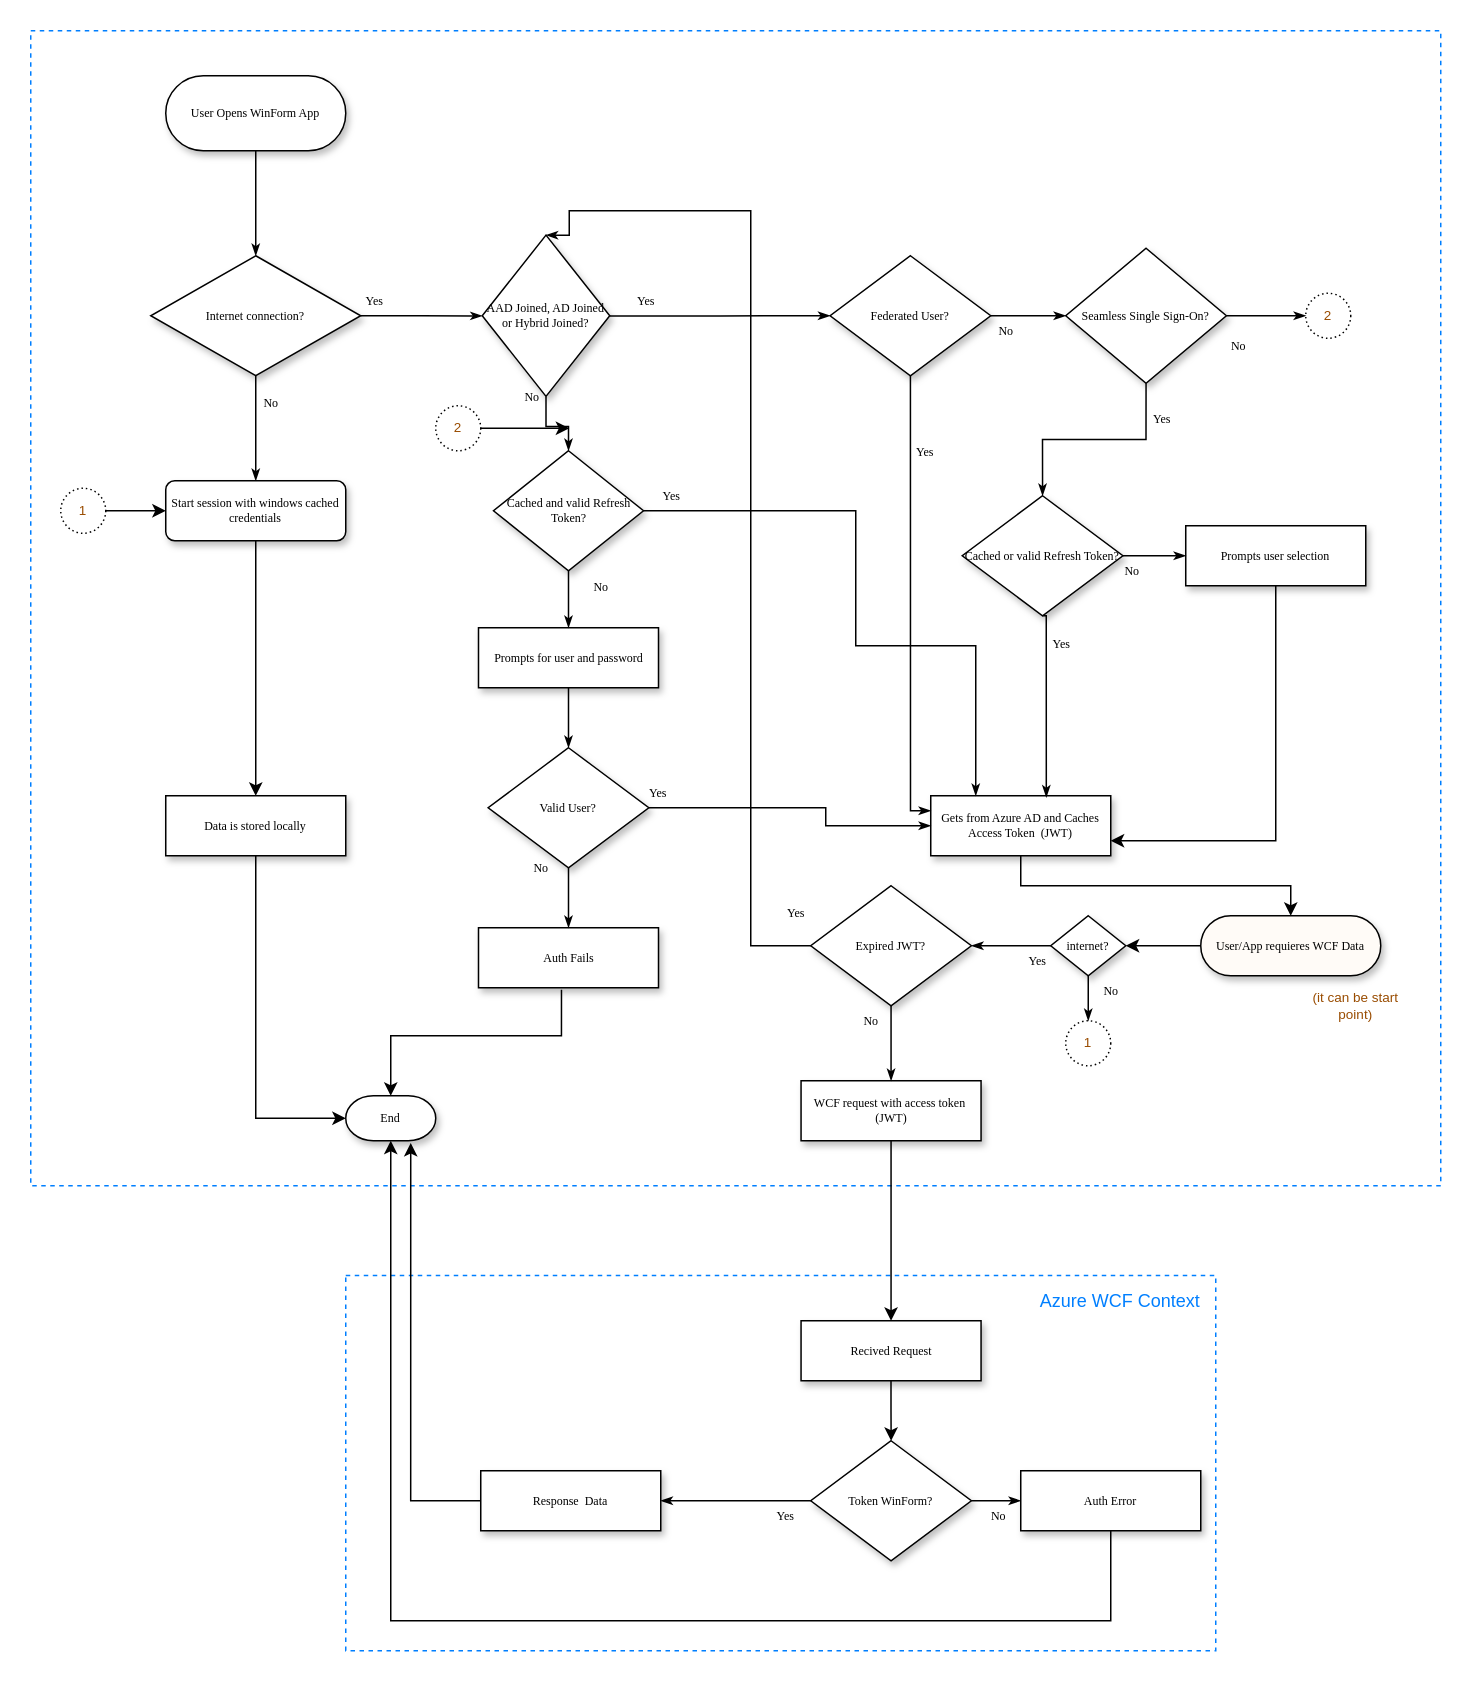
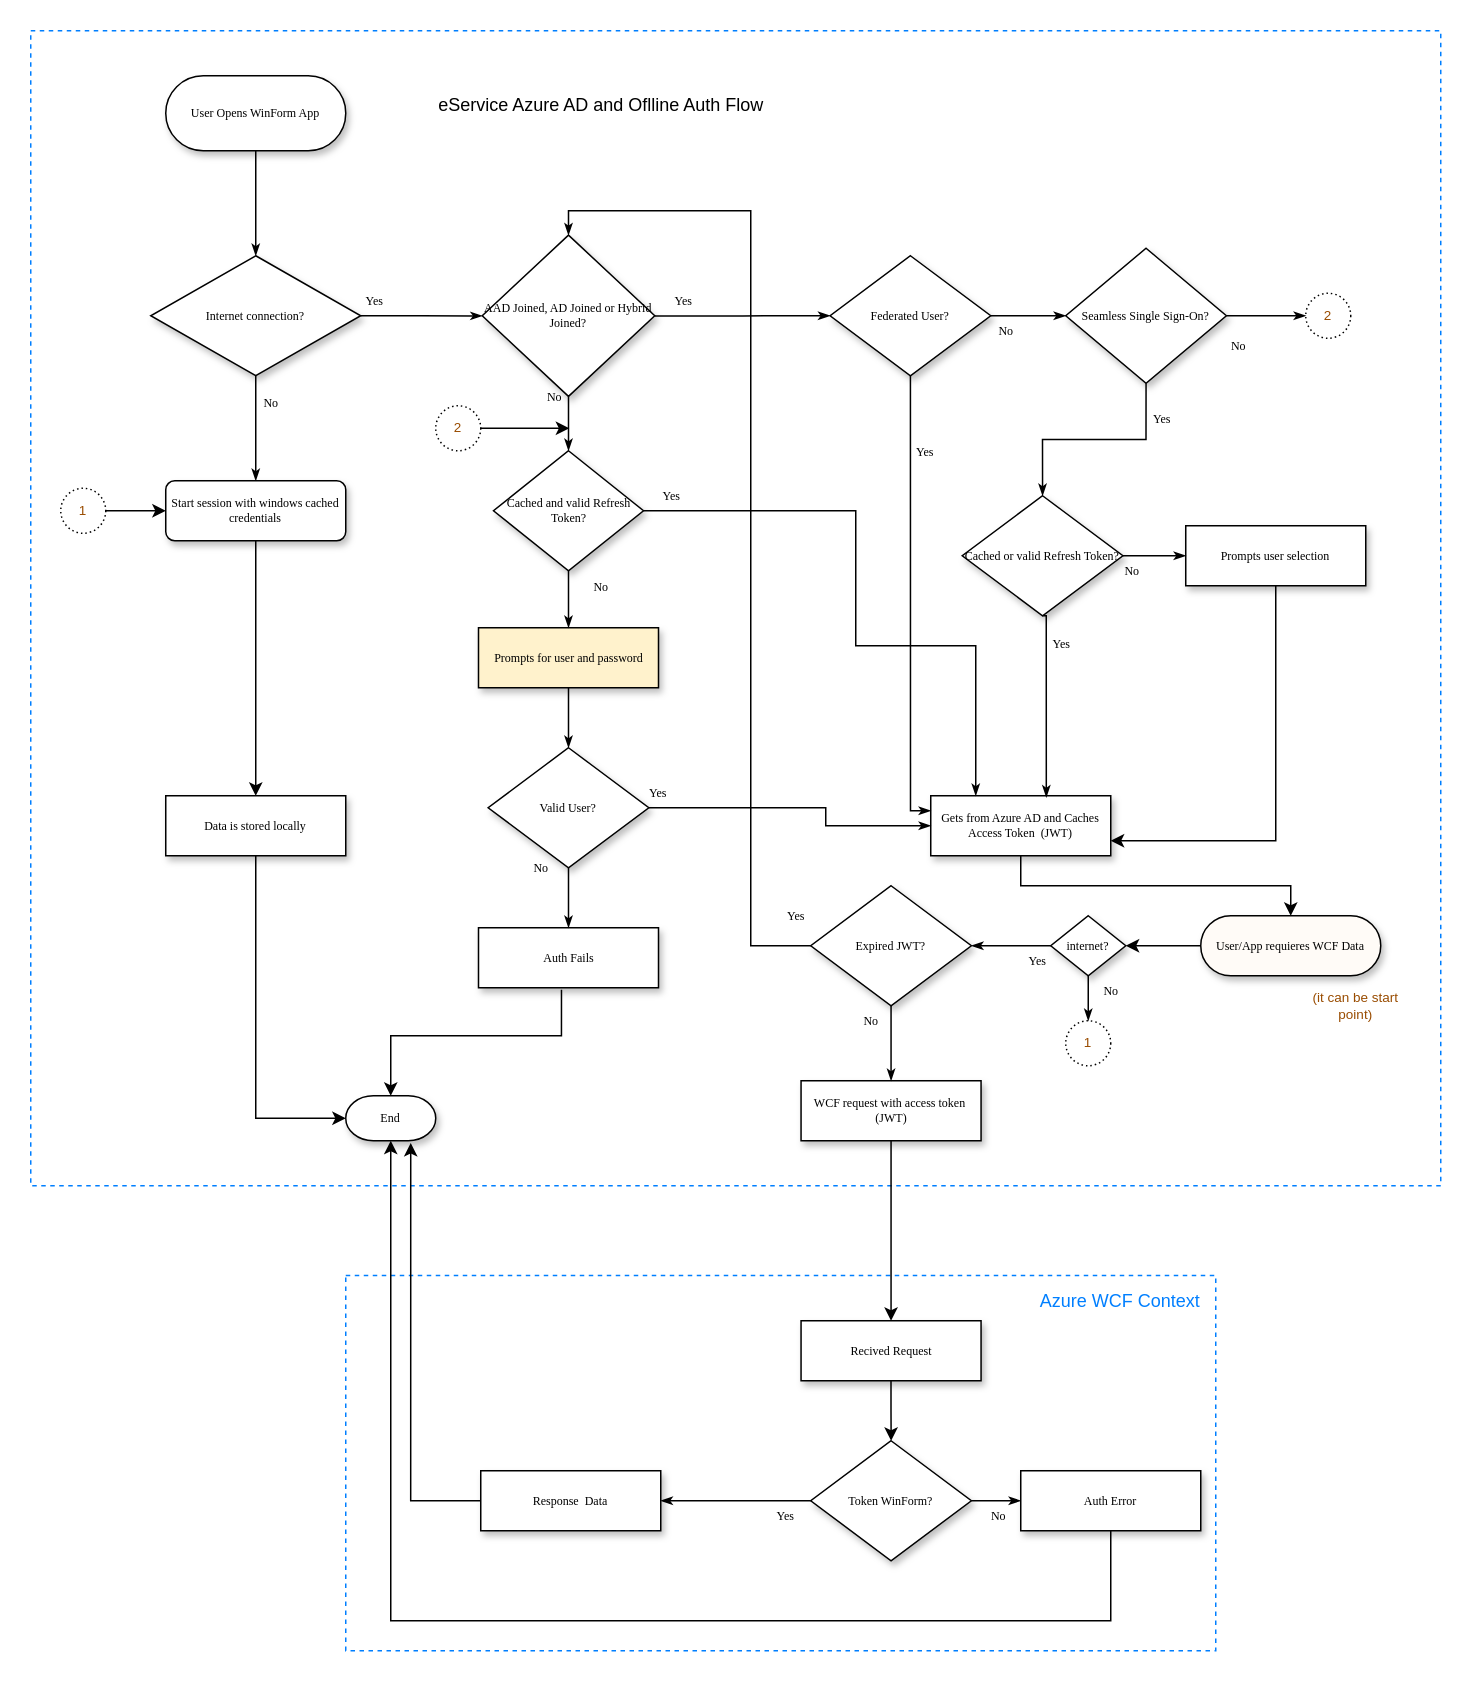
none -> (601, 106)
(546, 316) -> (569, 316)
(569, 658) -> (569, 658)
